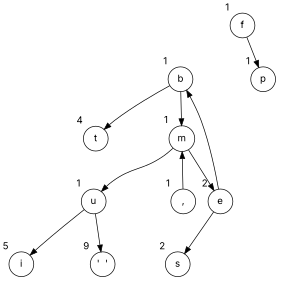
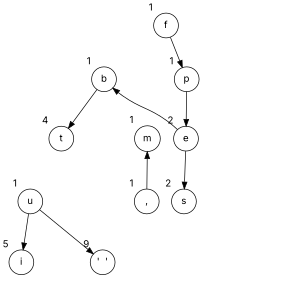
(181, 105) -> none
(199, 167) -> (186, 105)
(140, 168) -> none
